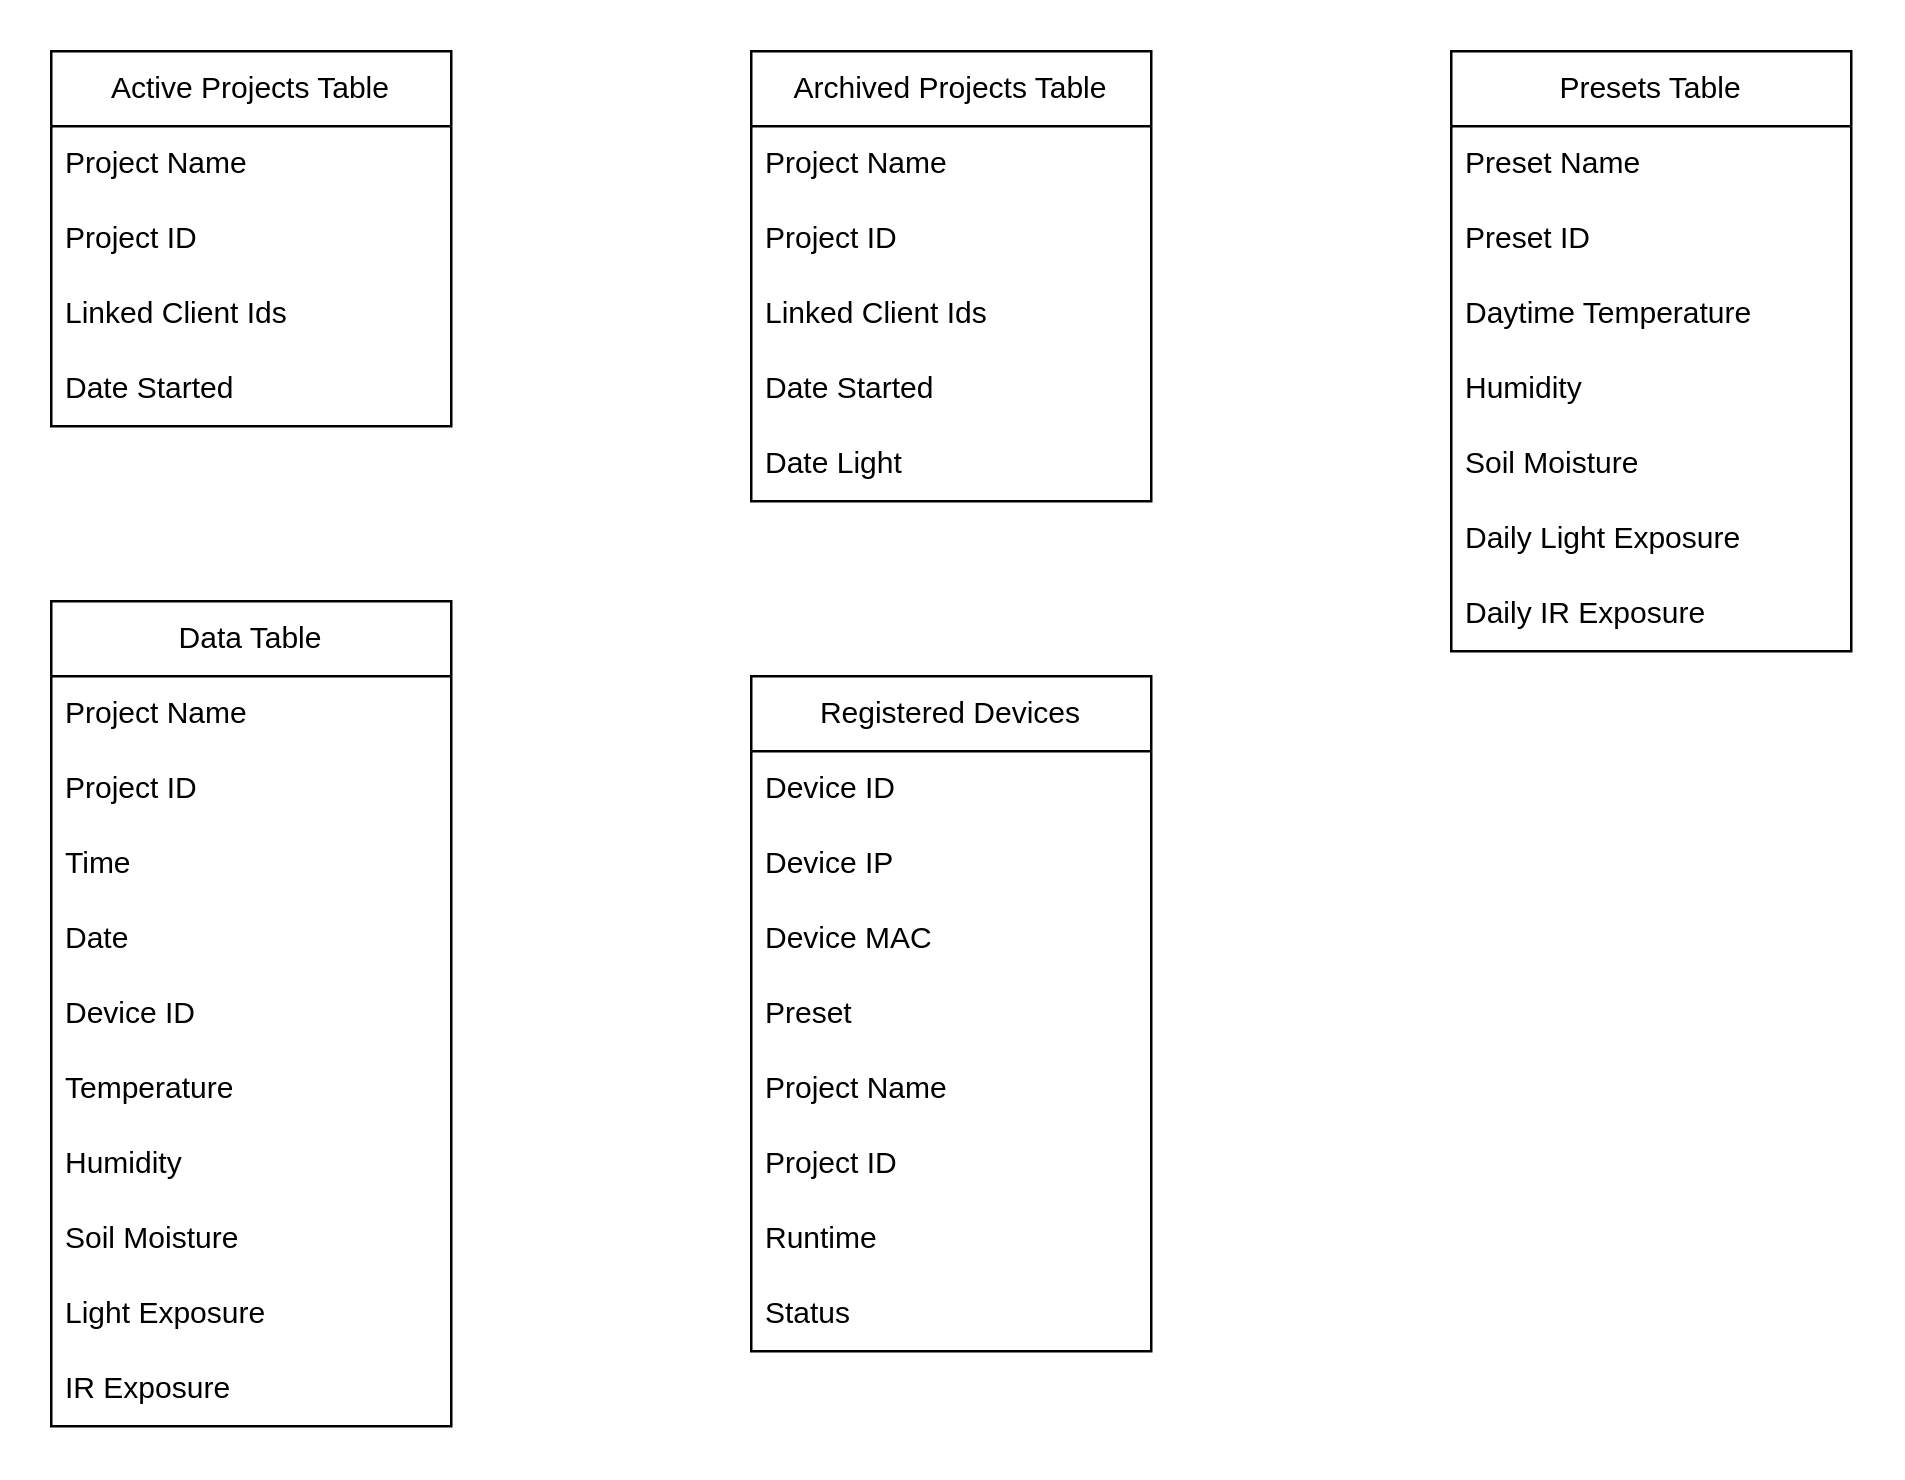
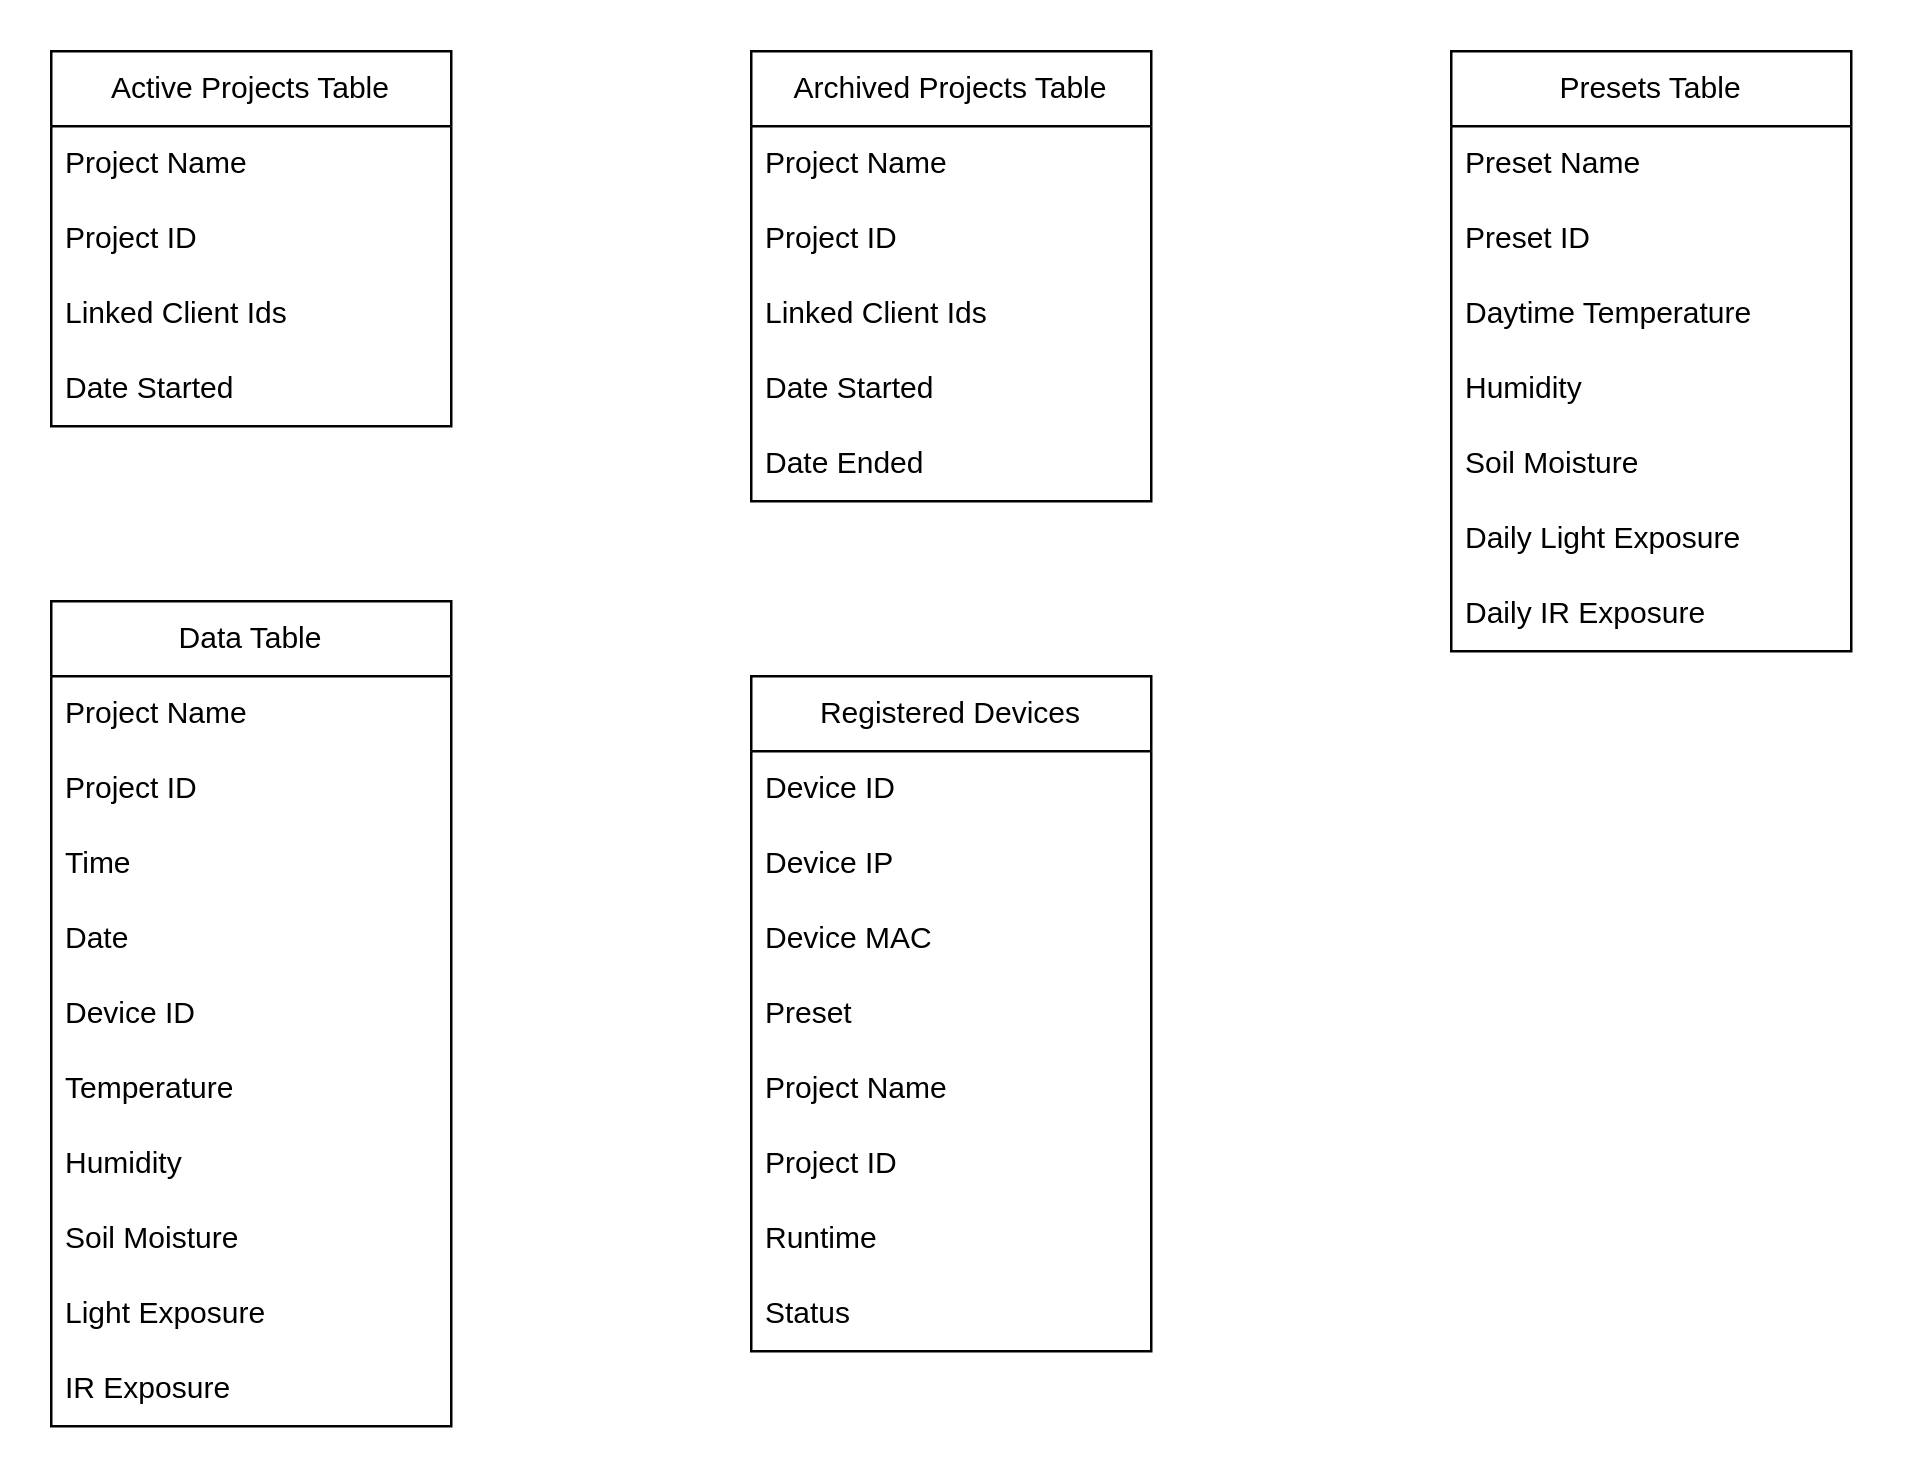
(842, 464) -> (846, 464)
